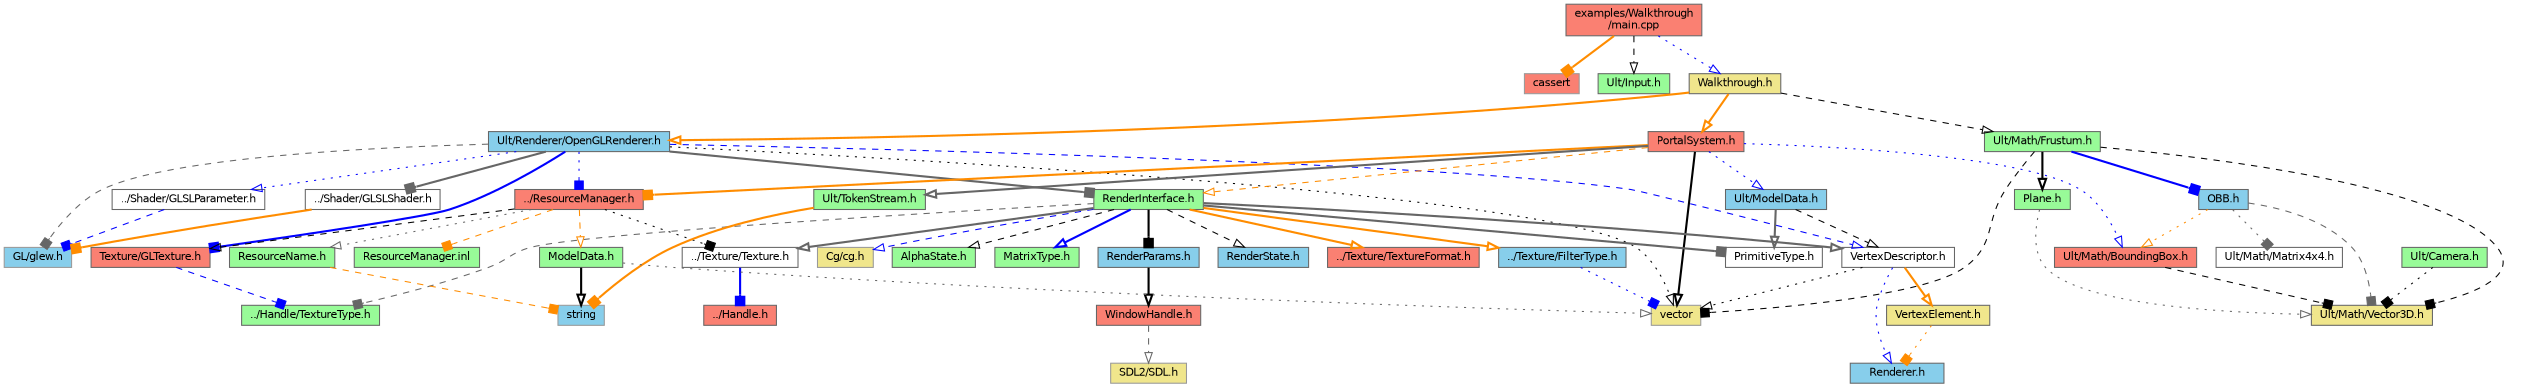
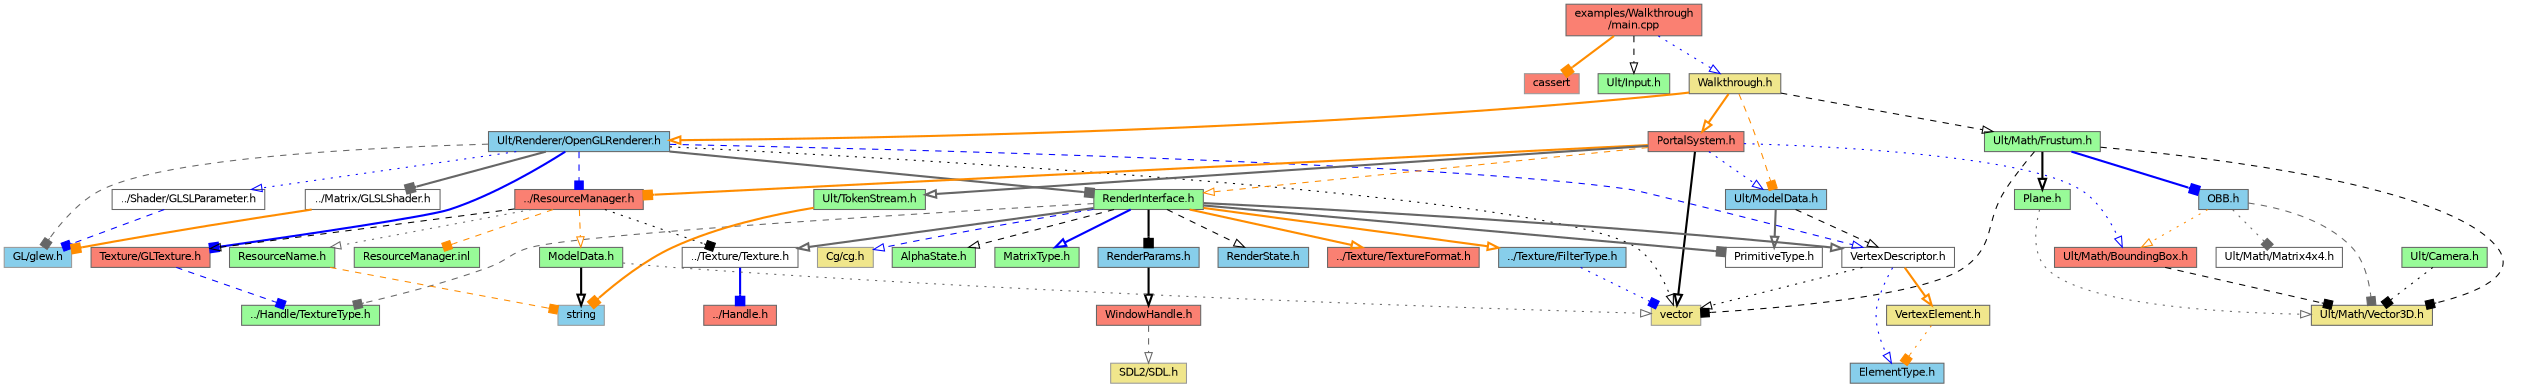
none -> (1756, 136)
(579, 165) -> (579, 165)
(373, 200) -> (373, 200)
(1897, 373) -> (1897, 373)
